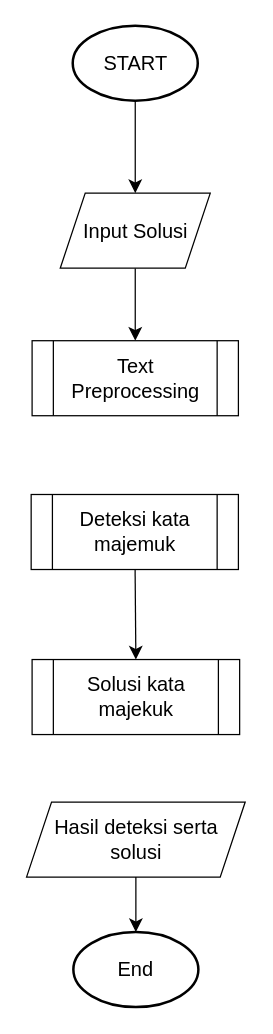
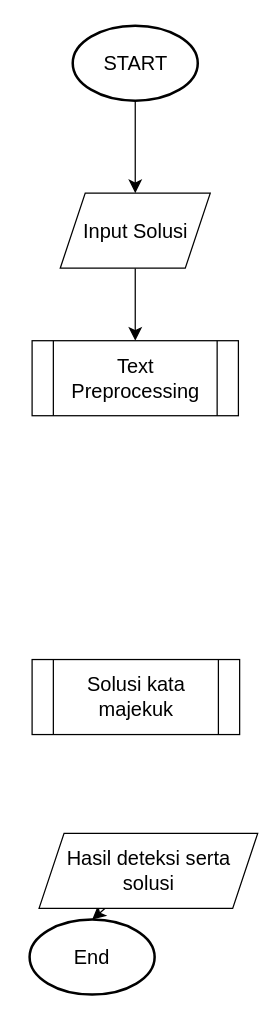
(135, 532) -> none
(135, 610) -> none
(136, 839) -> (148, 871)
(136, 969) -> (92, 957)
